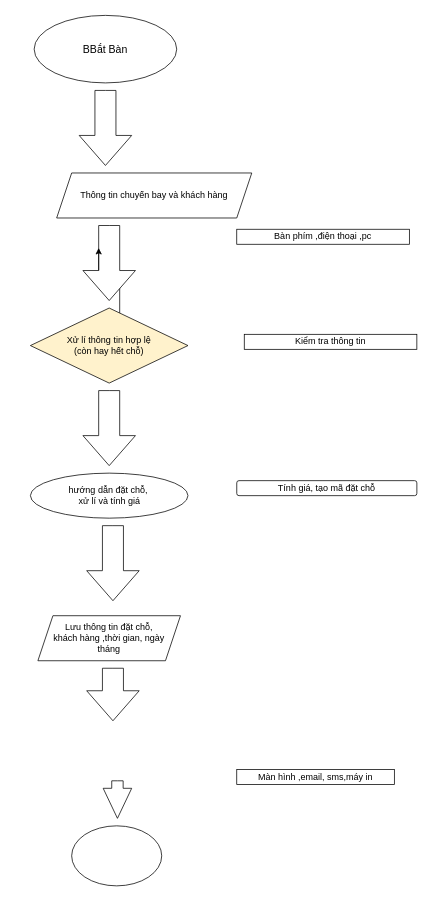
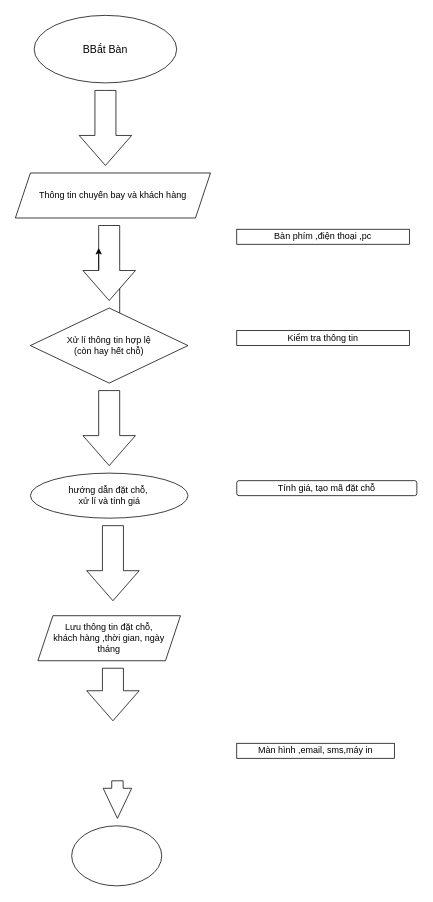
(154, 195) -> (113, 195)
(330, 342) -> (323, 338)
(109, 345) -> (109, 345)
(315, 777) -> (315, 750)
